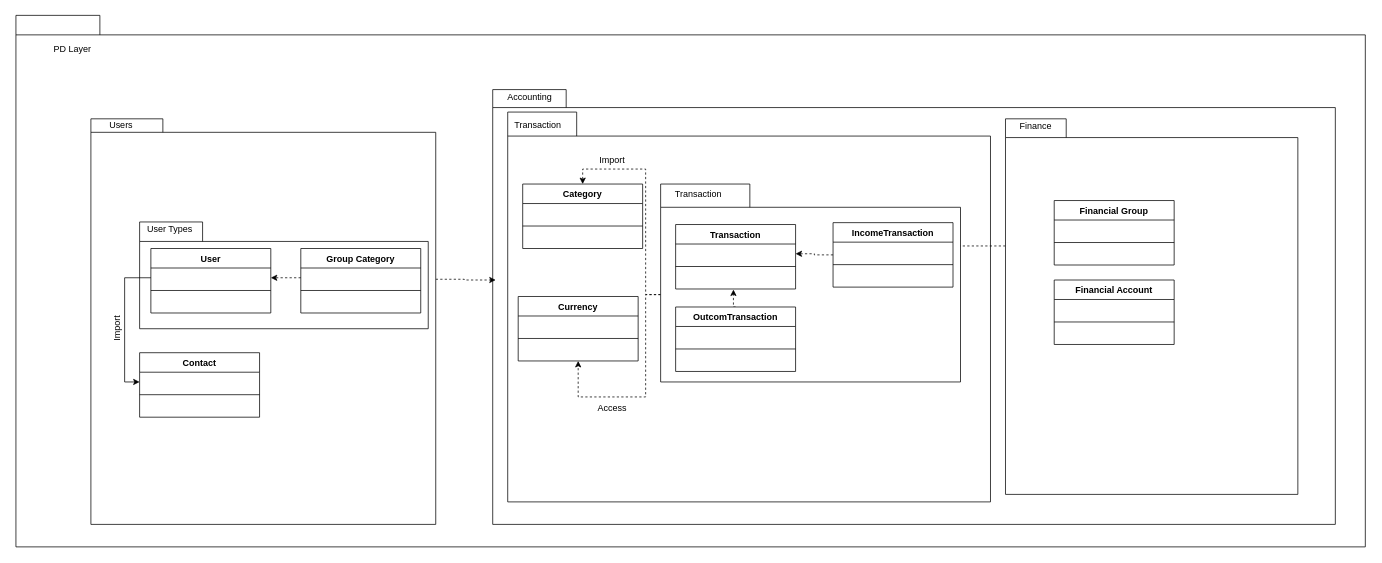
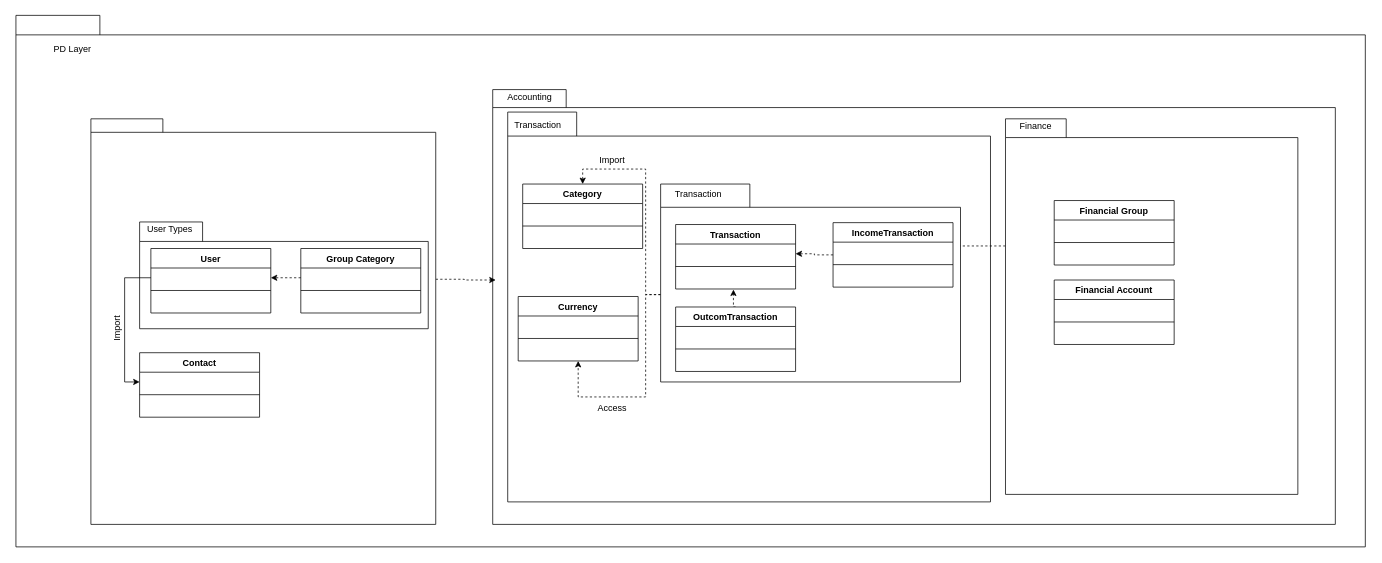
(120, 126) -> none
